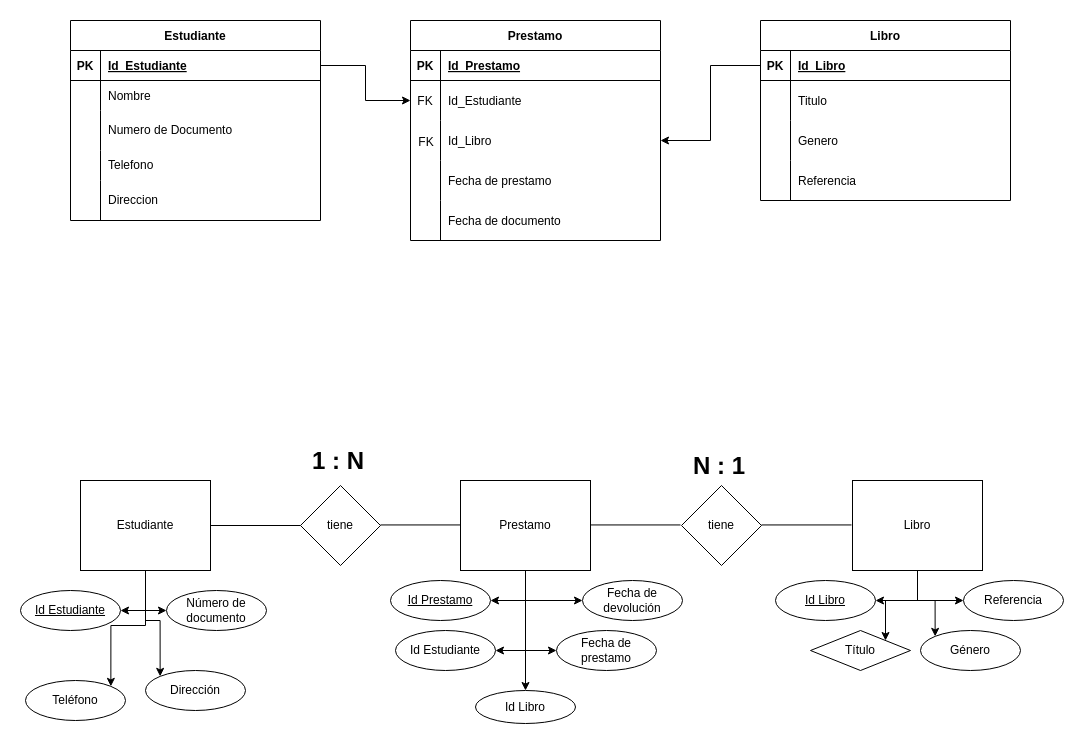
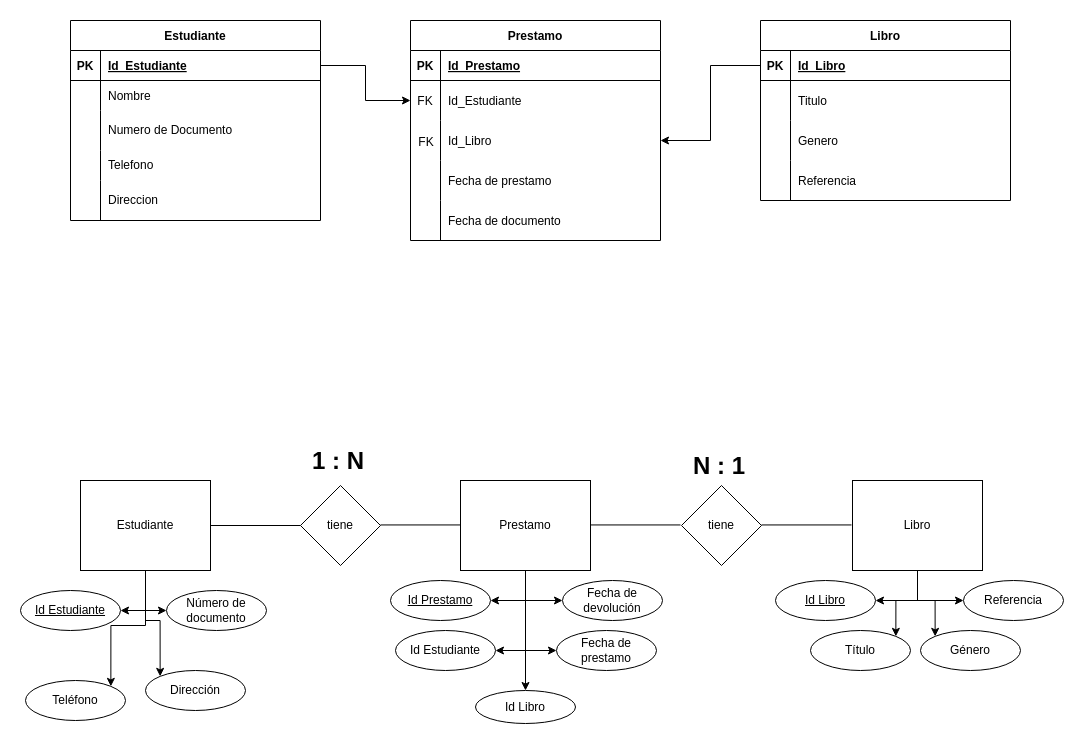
(633, 601) -> (613, 601)
(861, 651) -> (861, 651)
